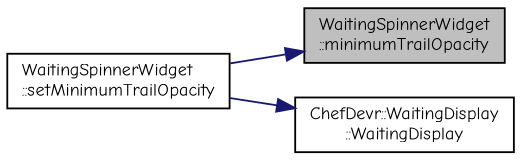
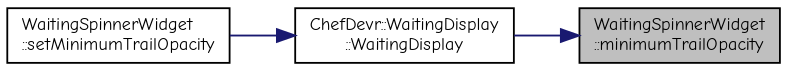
(258, 59) -> (537, 36)
